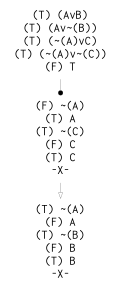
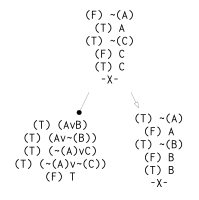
(61, 85) -> (85, 101)
